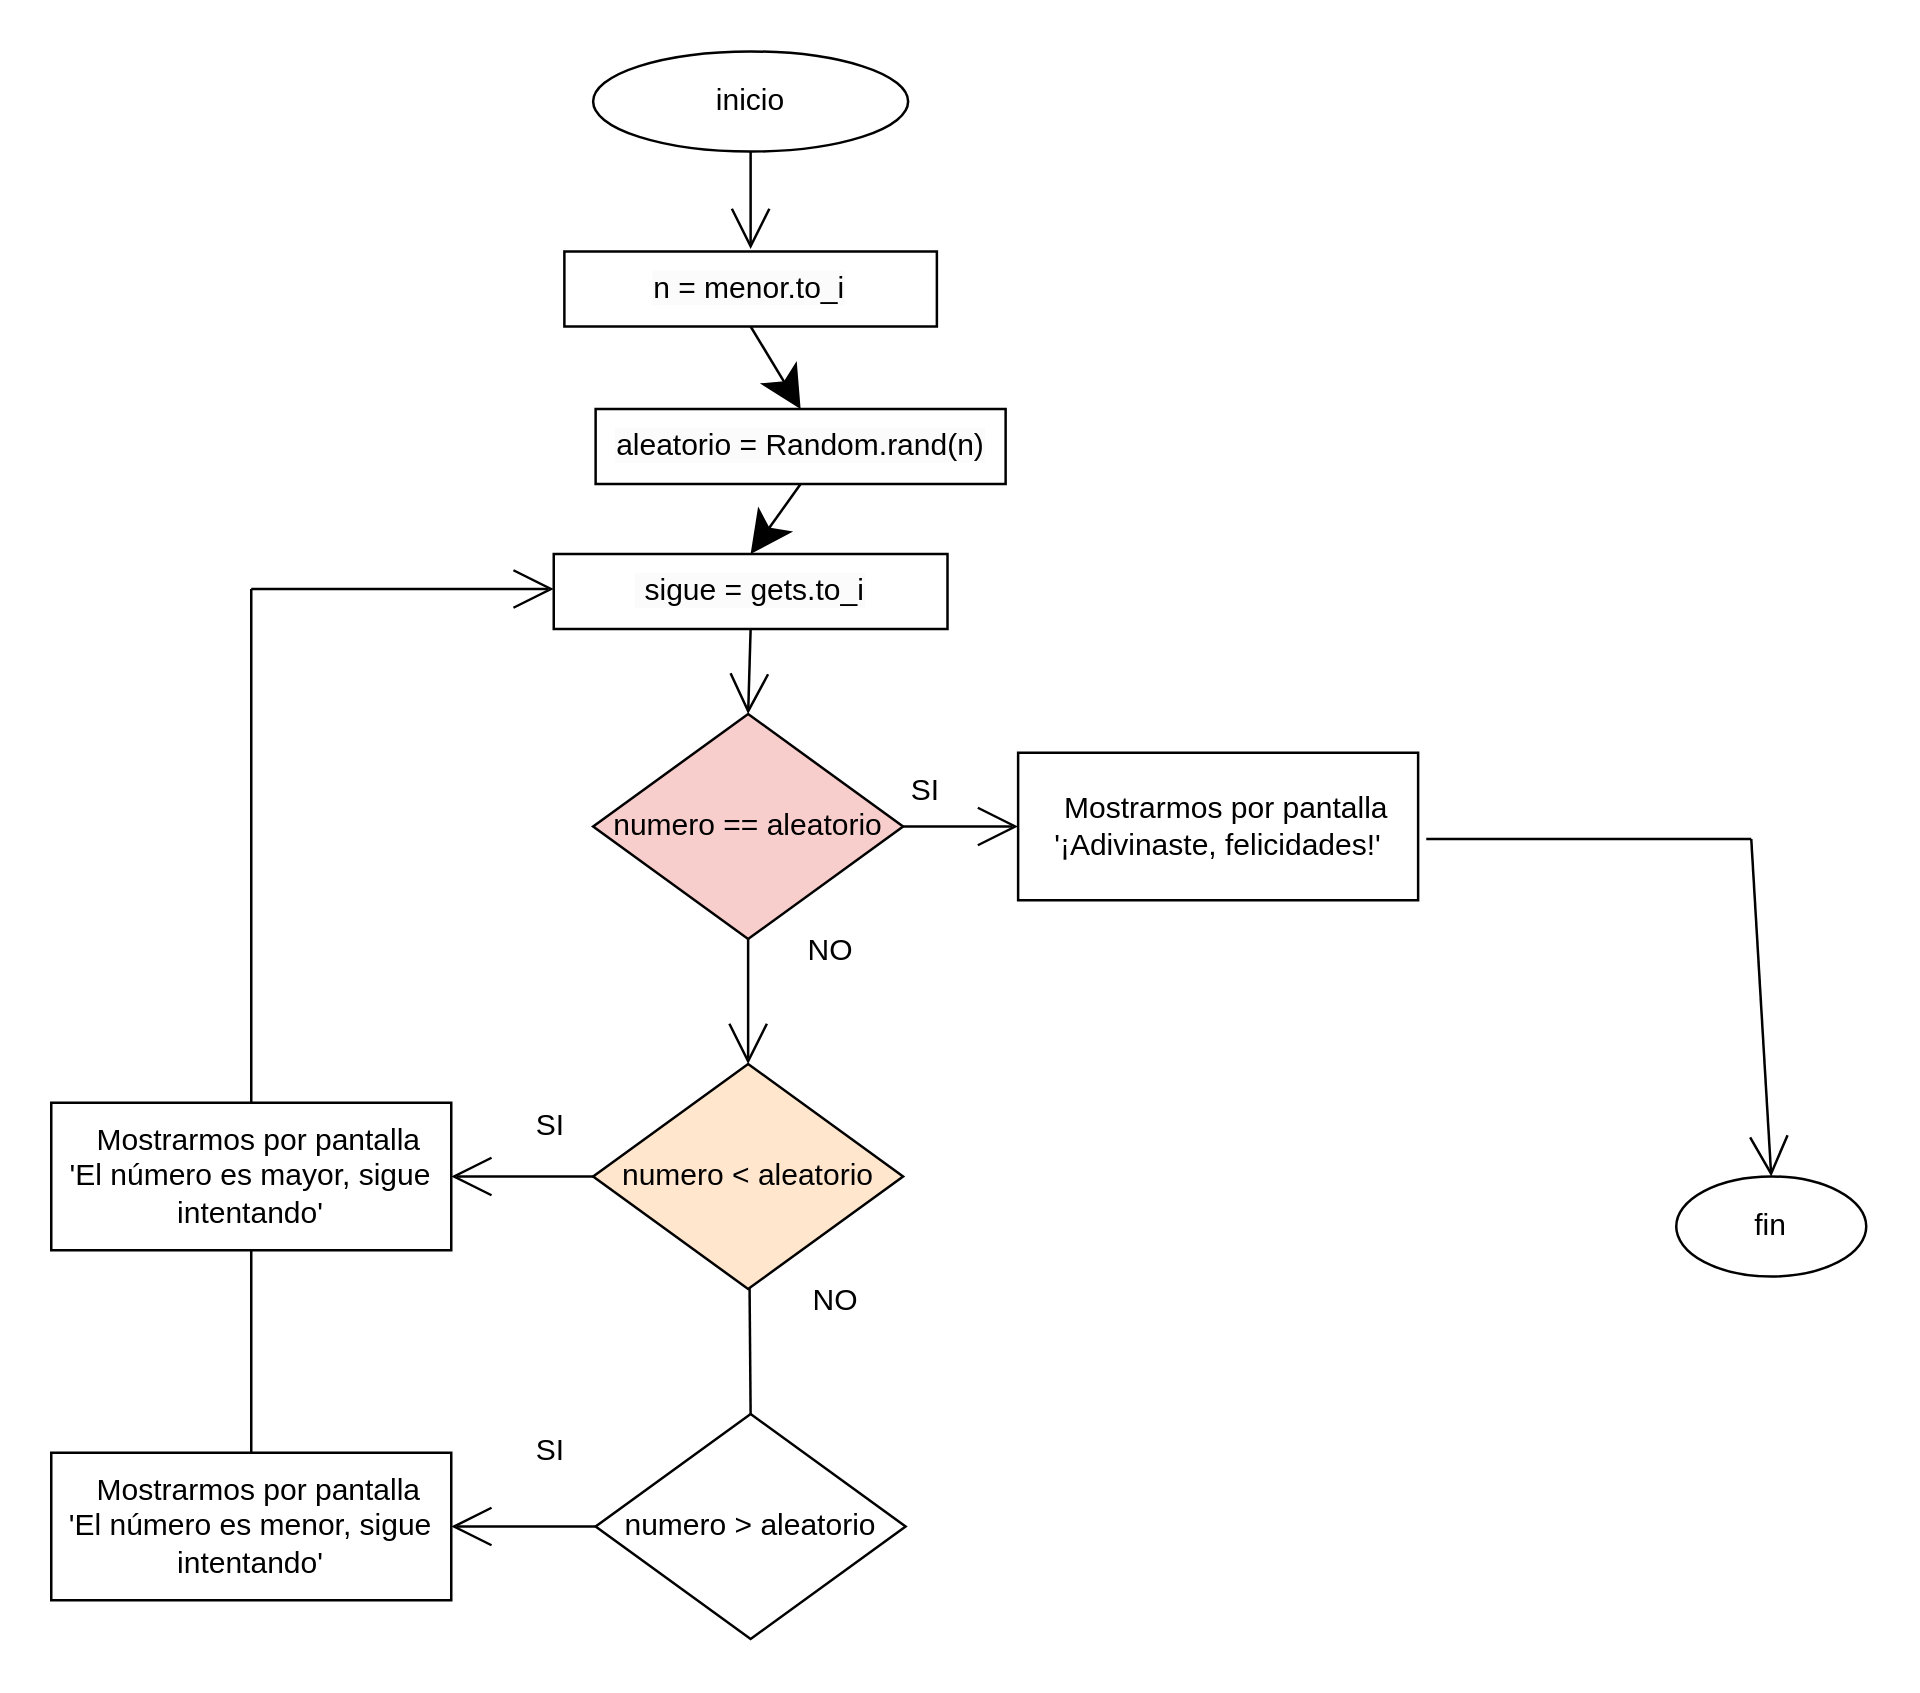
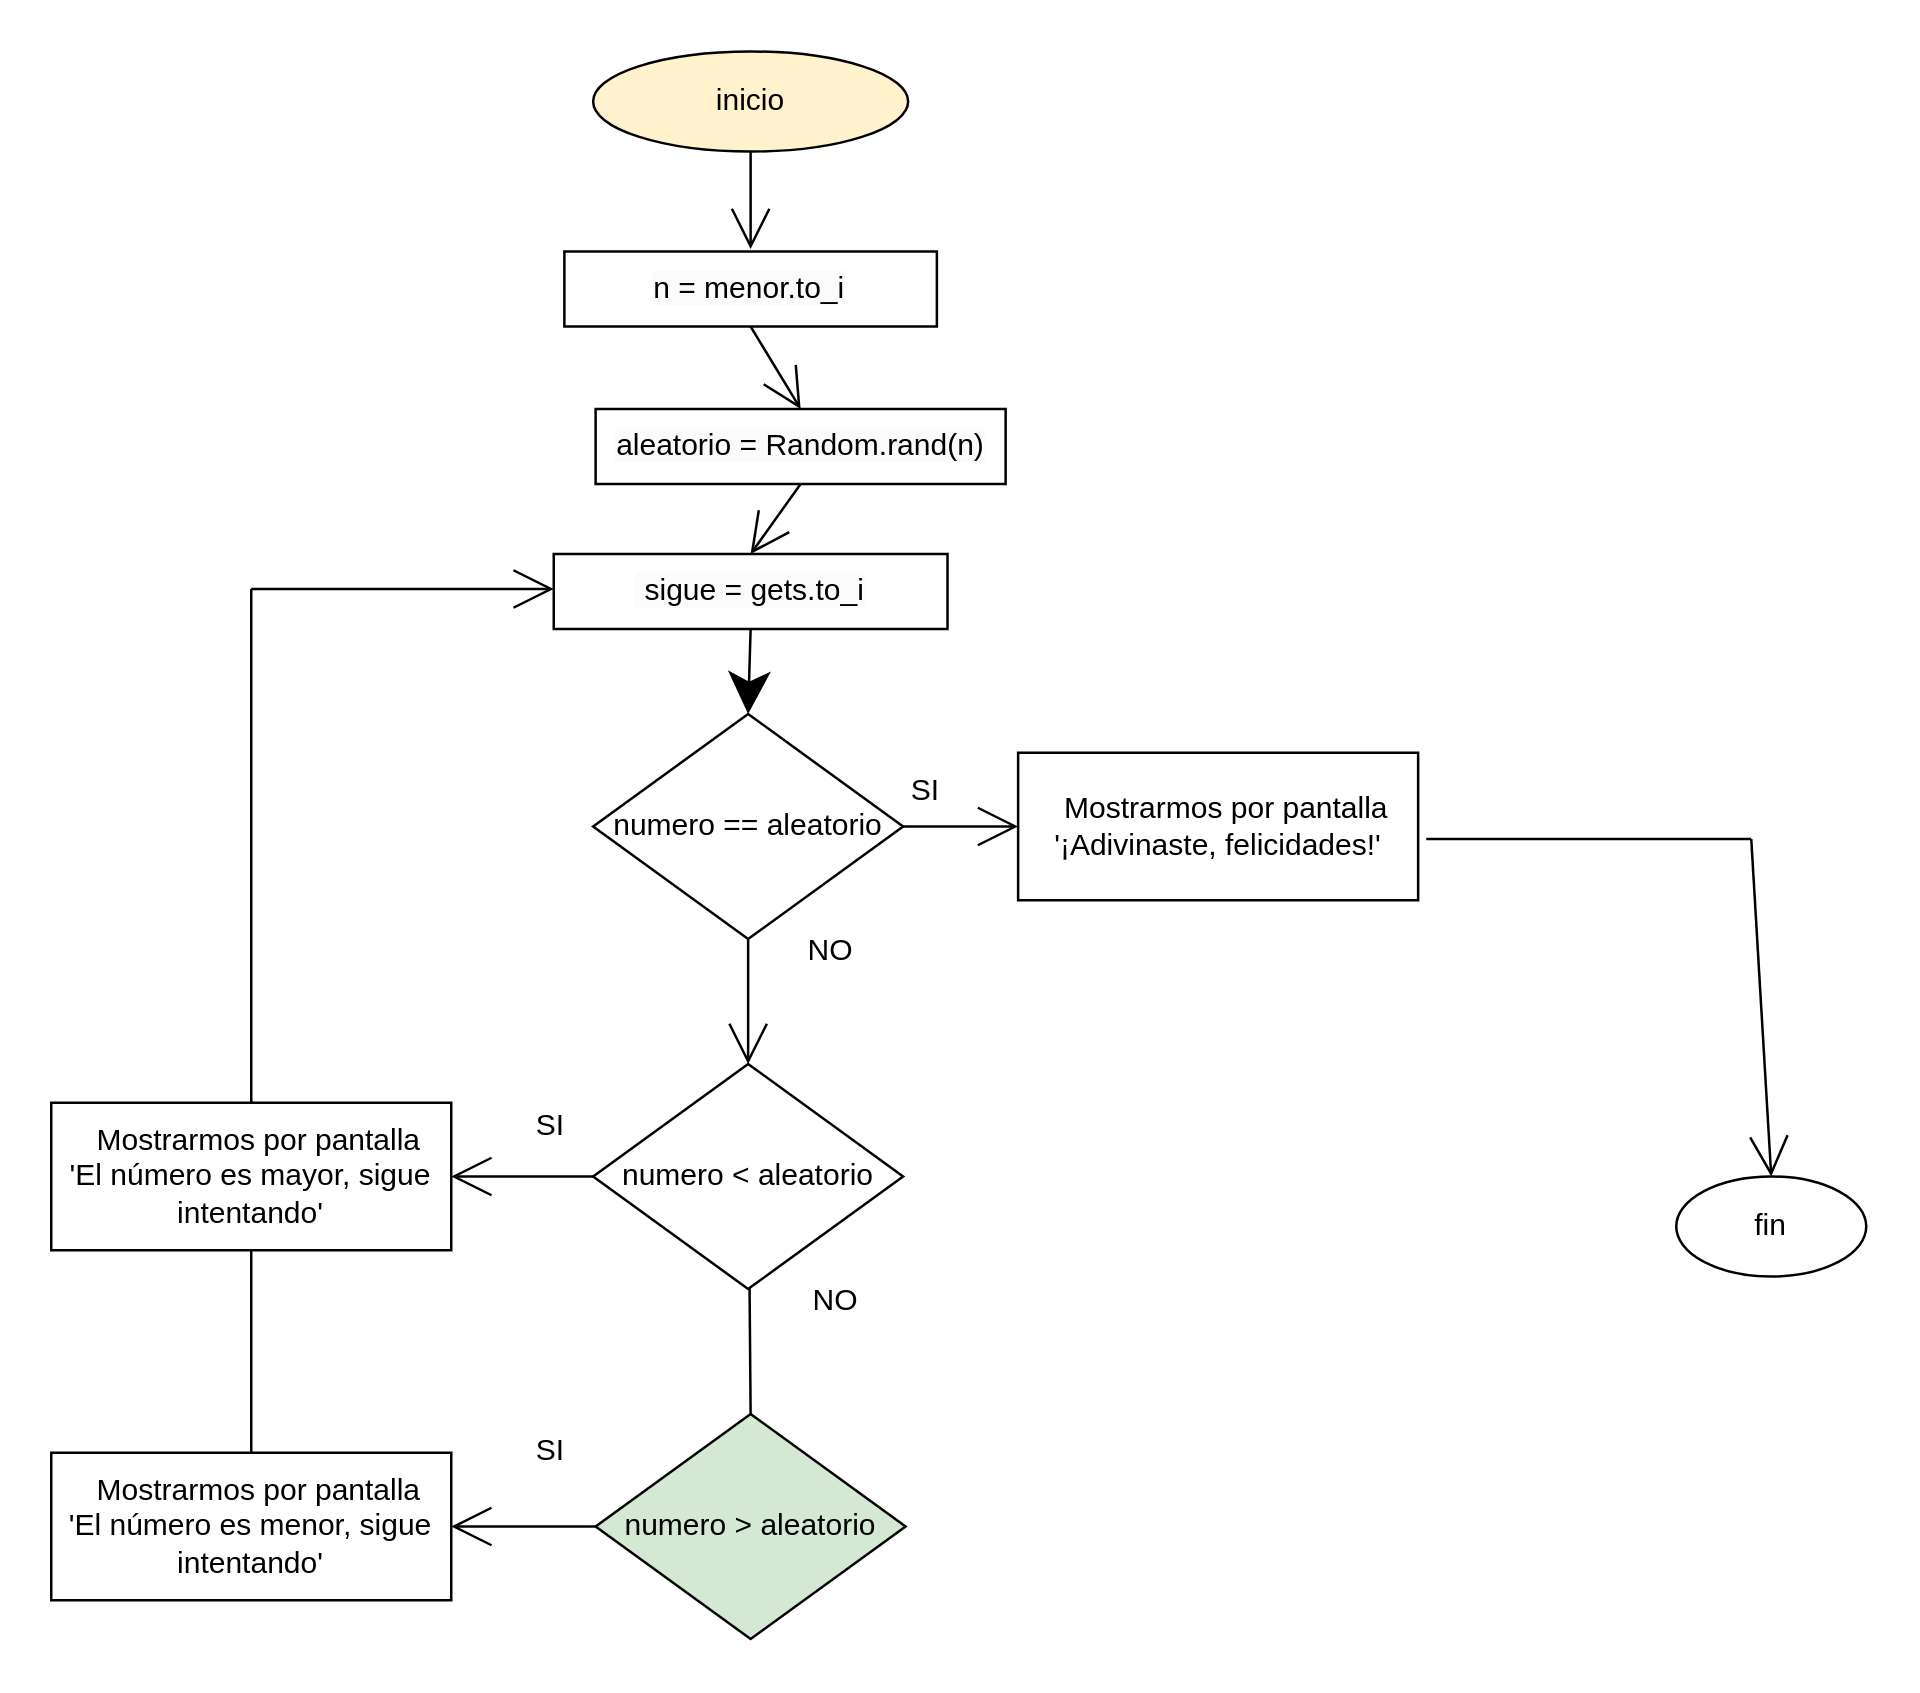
(751, 101) -> (751, 101)
(784, 381) -> (789, 390)
(770, 527) -> (763, 536)
(749, 693) -> (749, 681)
(748, 826) -> (748, 826)
(748, 1176) -> (748, 1176)
(751, 1526) -> (751, 1526)
